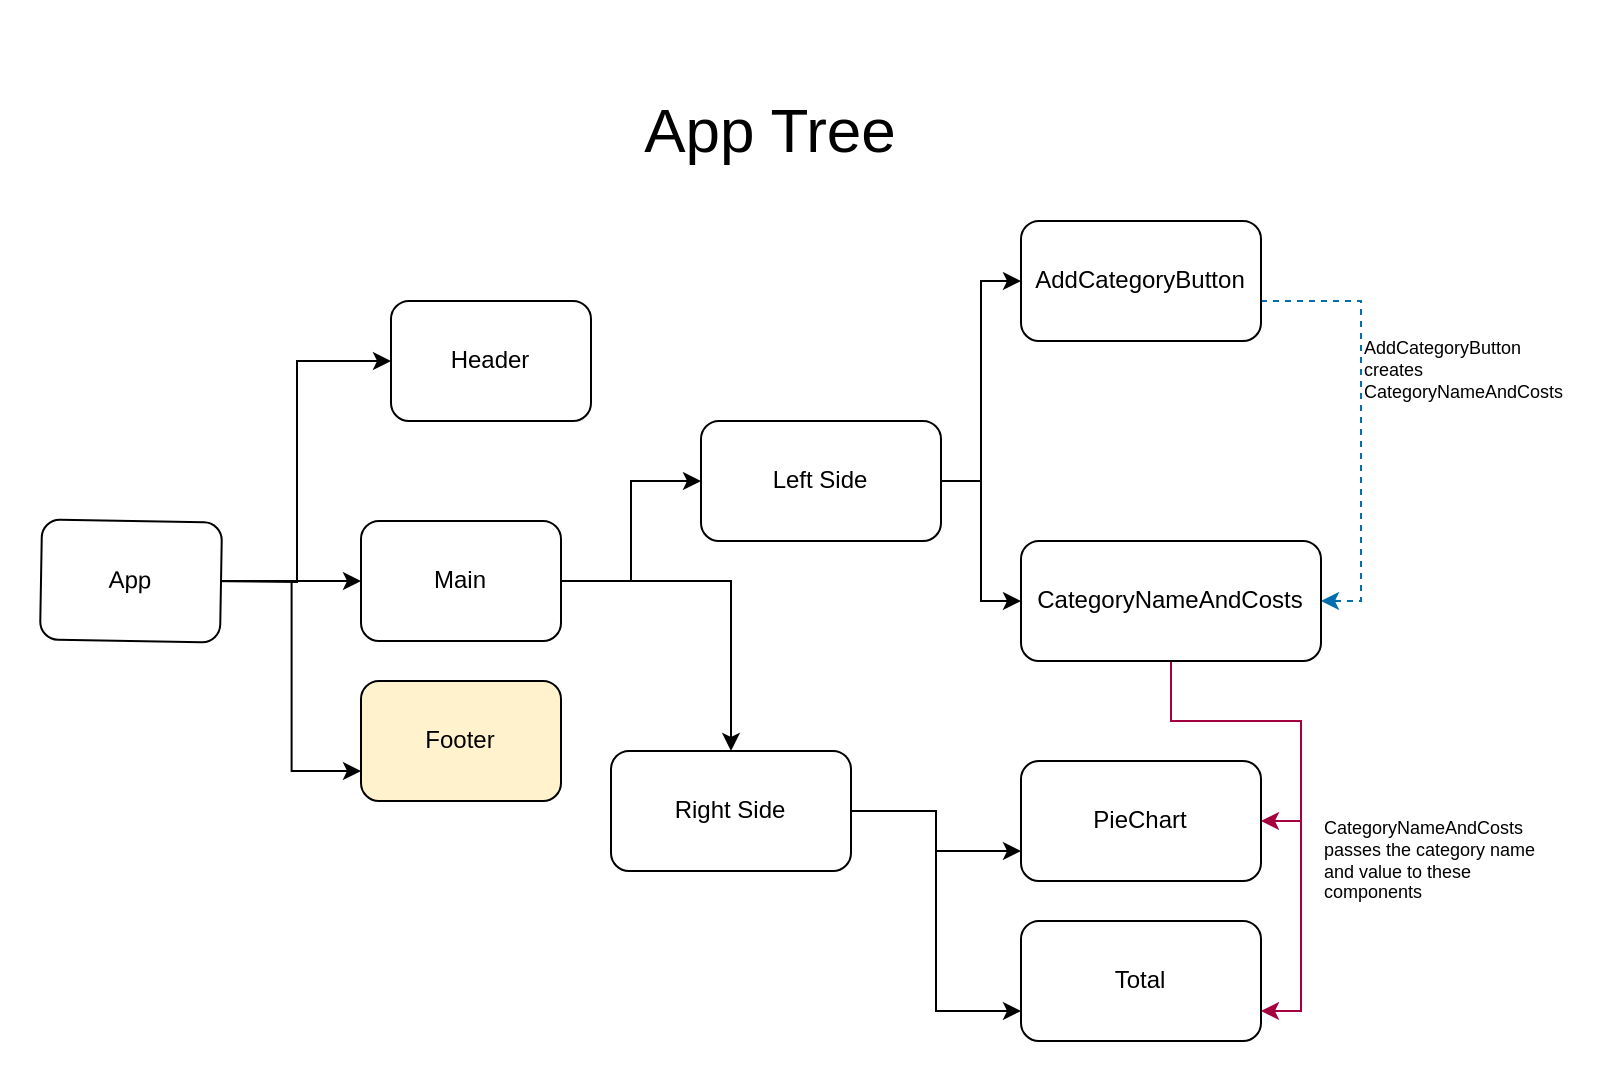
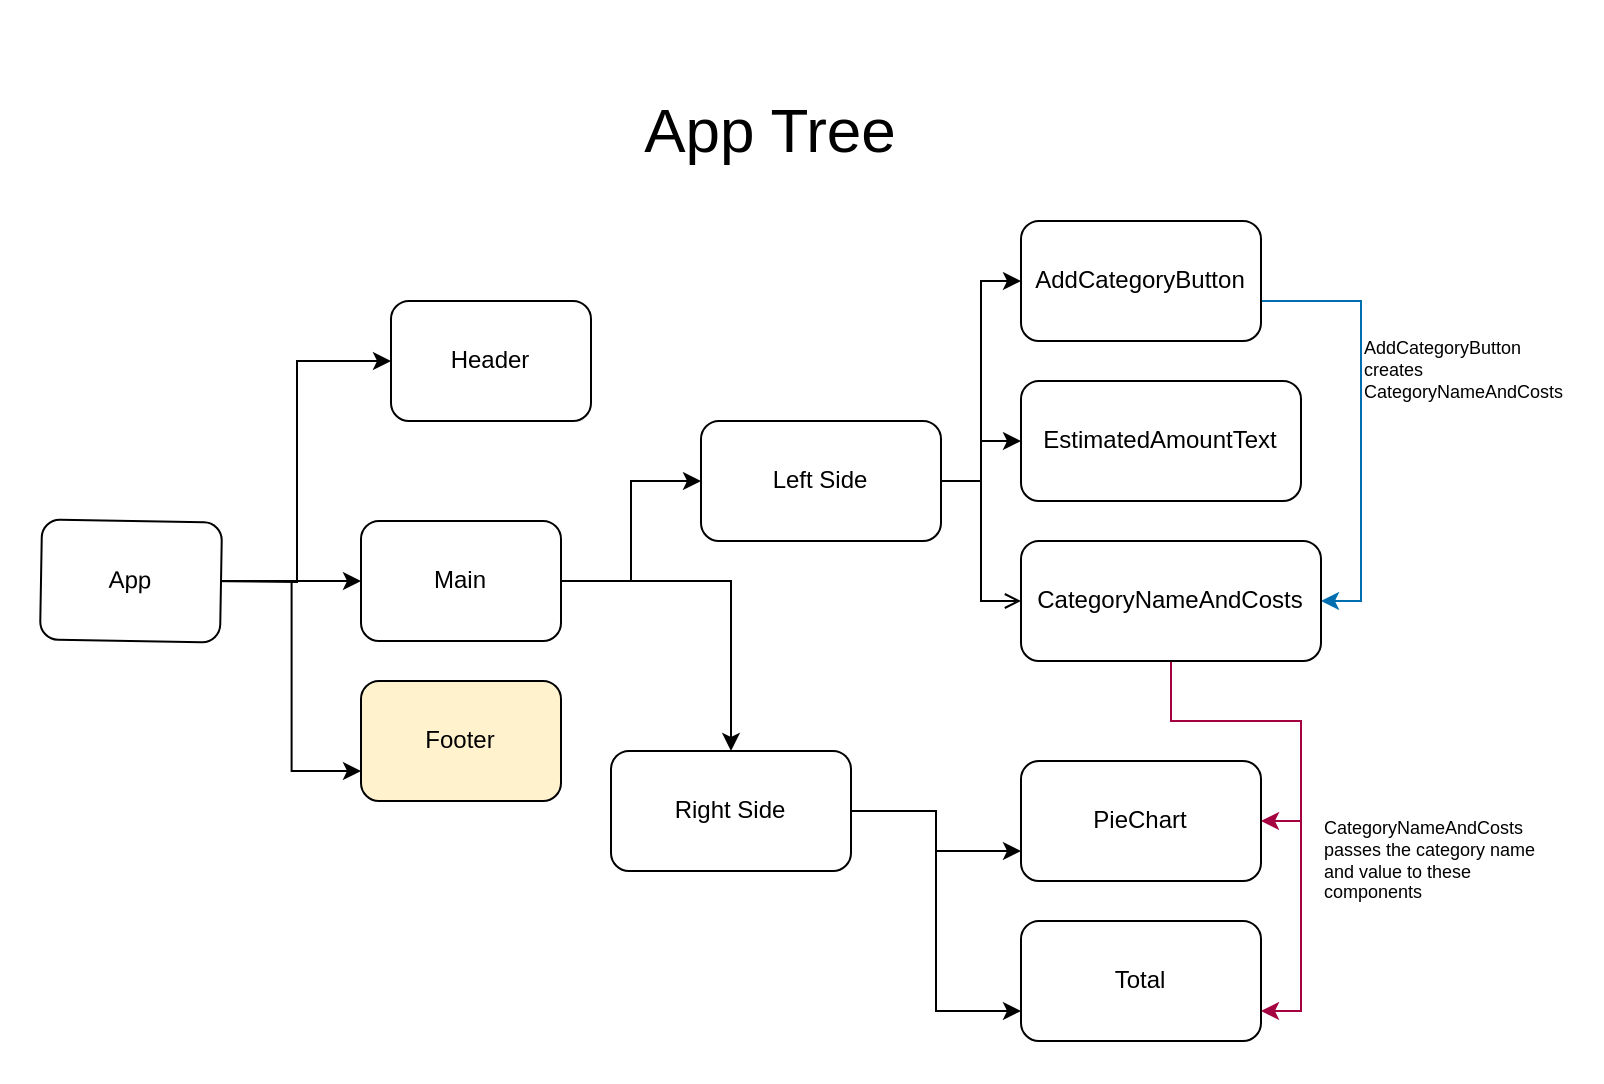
(1361, 414) -> (1361, 414)
none -> (996, 441)
none -> (1161, 441)
(1006, 601) -> (1009, 601)
